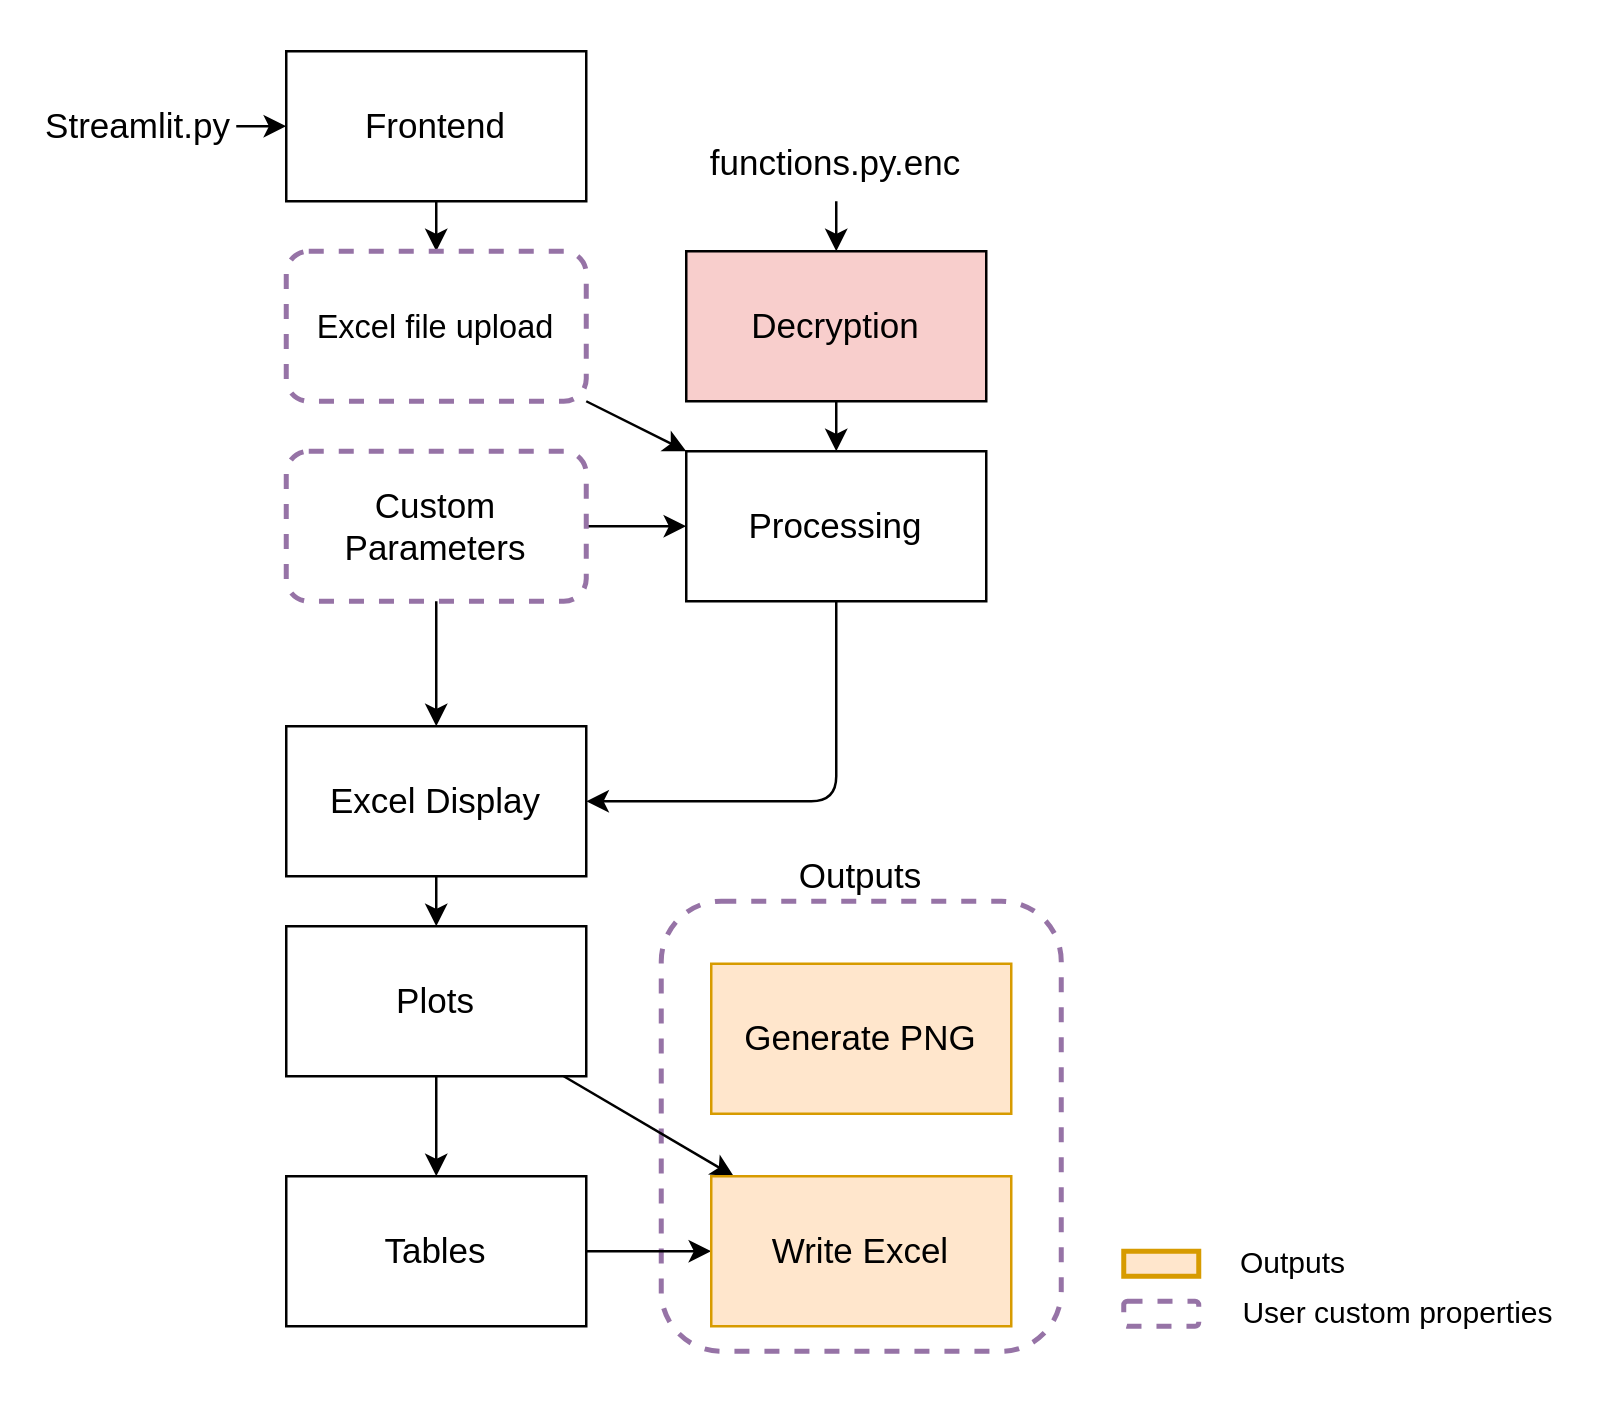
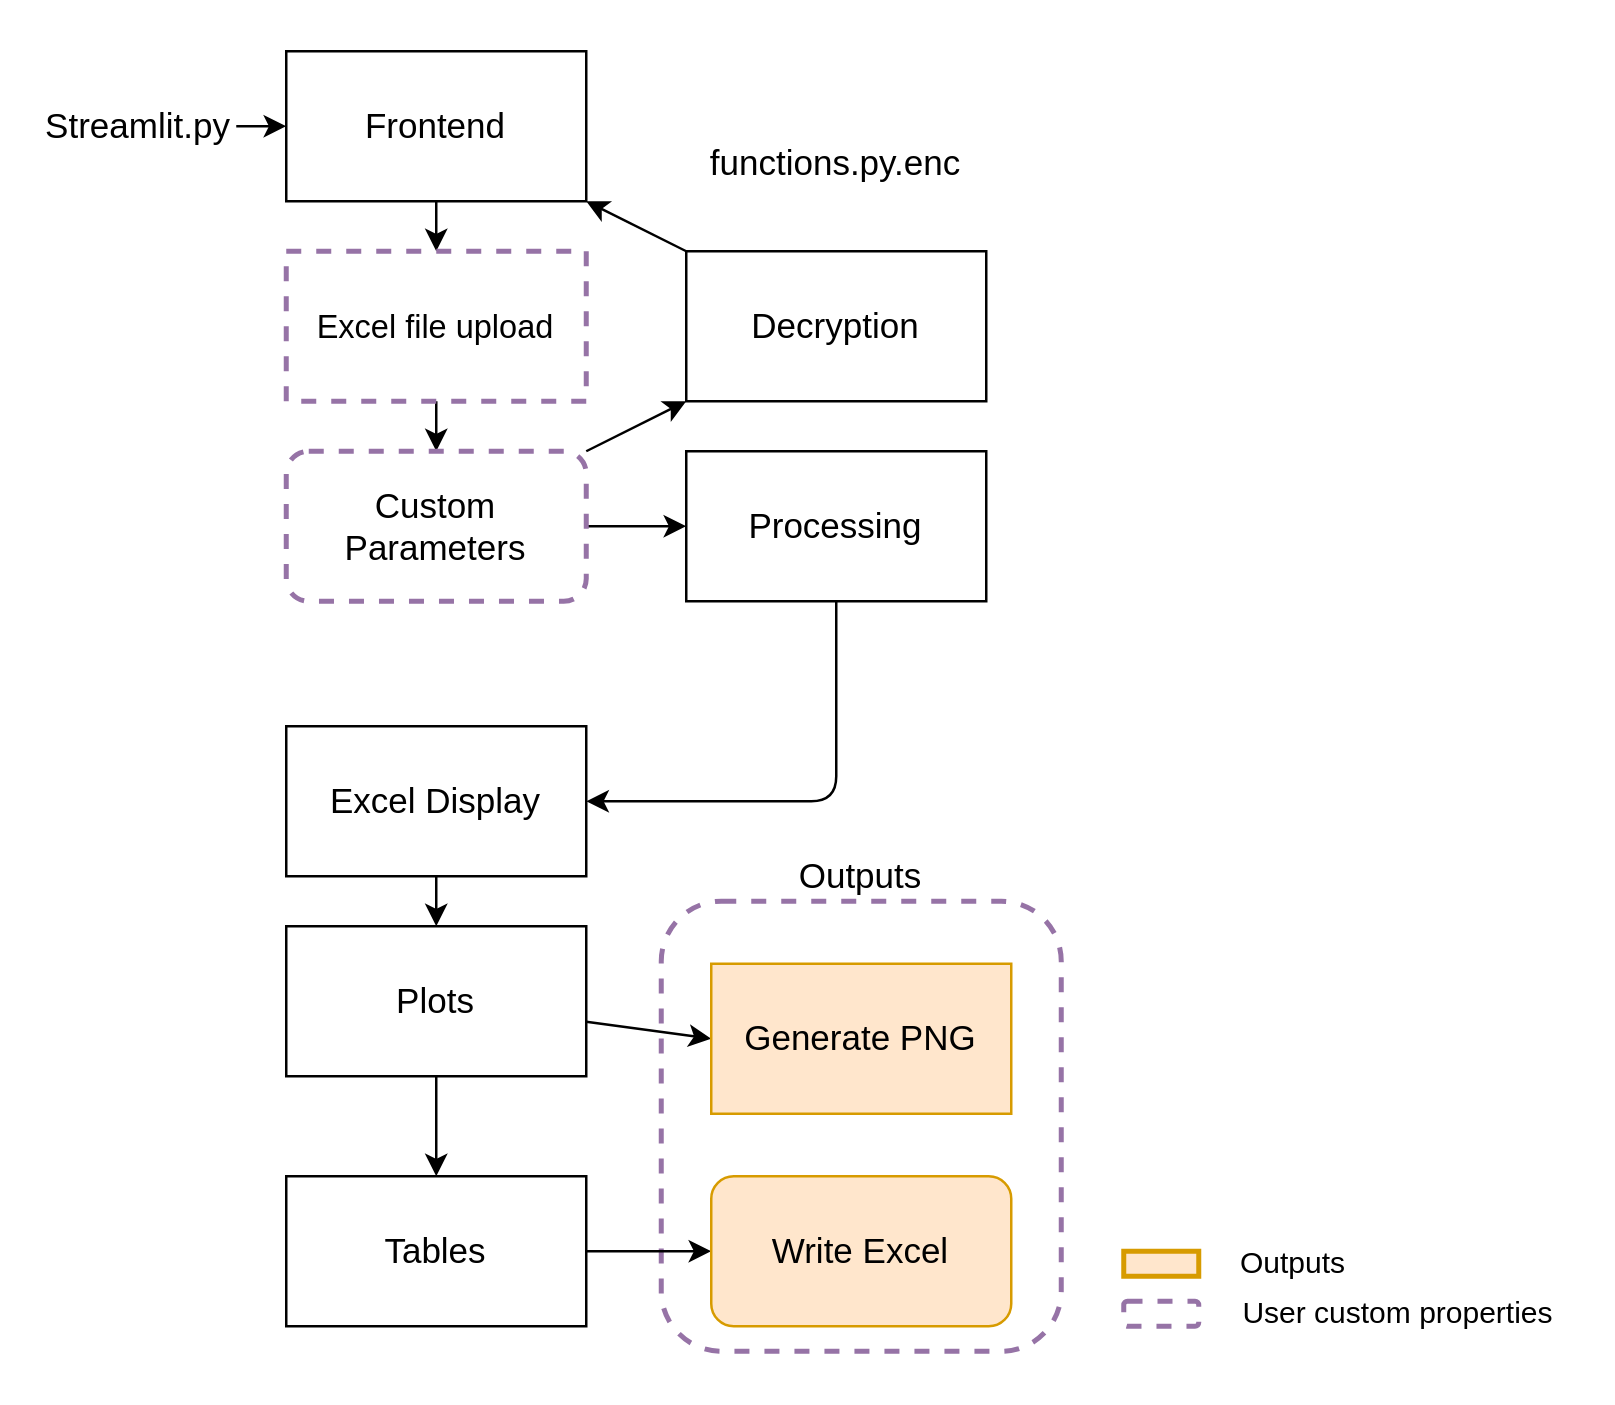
(836, 218) -> none
(436, 326) -> (436, 326)
(836, 326) -> (836, 326)
(609, 413) -> (436, 418)
(836, 418) -> (644, 230)
(436, 655) -> (609, 440)
(641, 1122) -> (641, 1029)
(861, 1251) -> (861, 1251)
